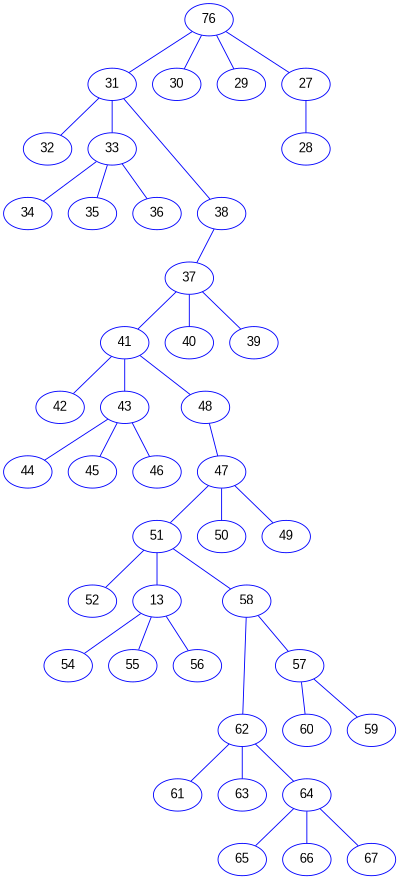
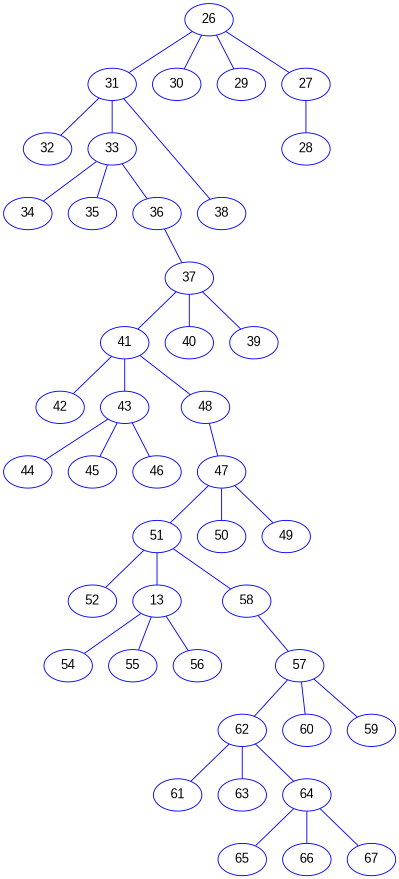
(209, 20) -> (209, 20)
(205, 246) -> (173, 246)
(244, 666) -> (271, 698)
